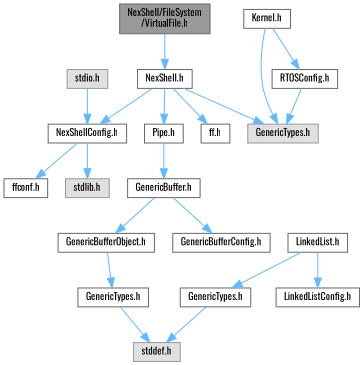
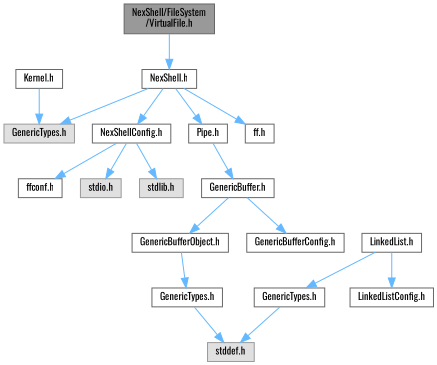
(305, 79) -> none
(87, 101) -> (119, 157)
